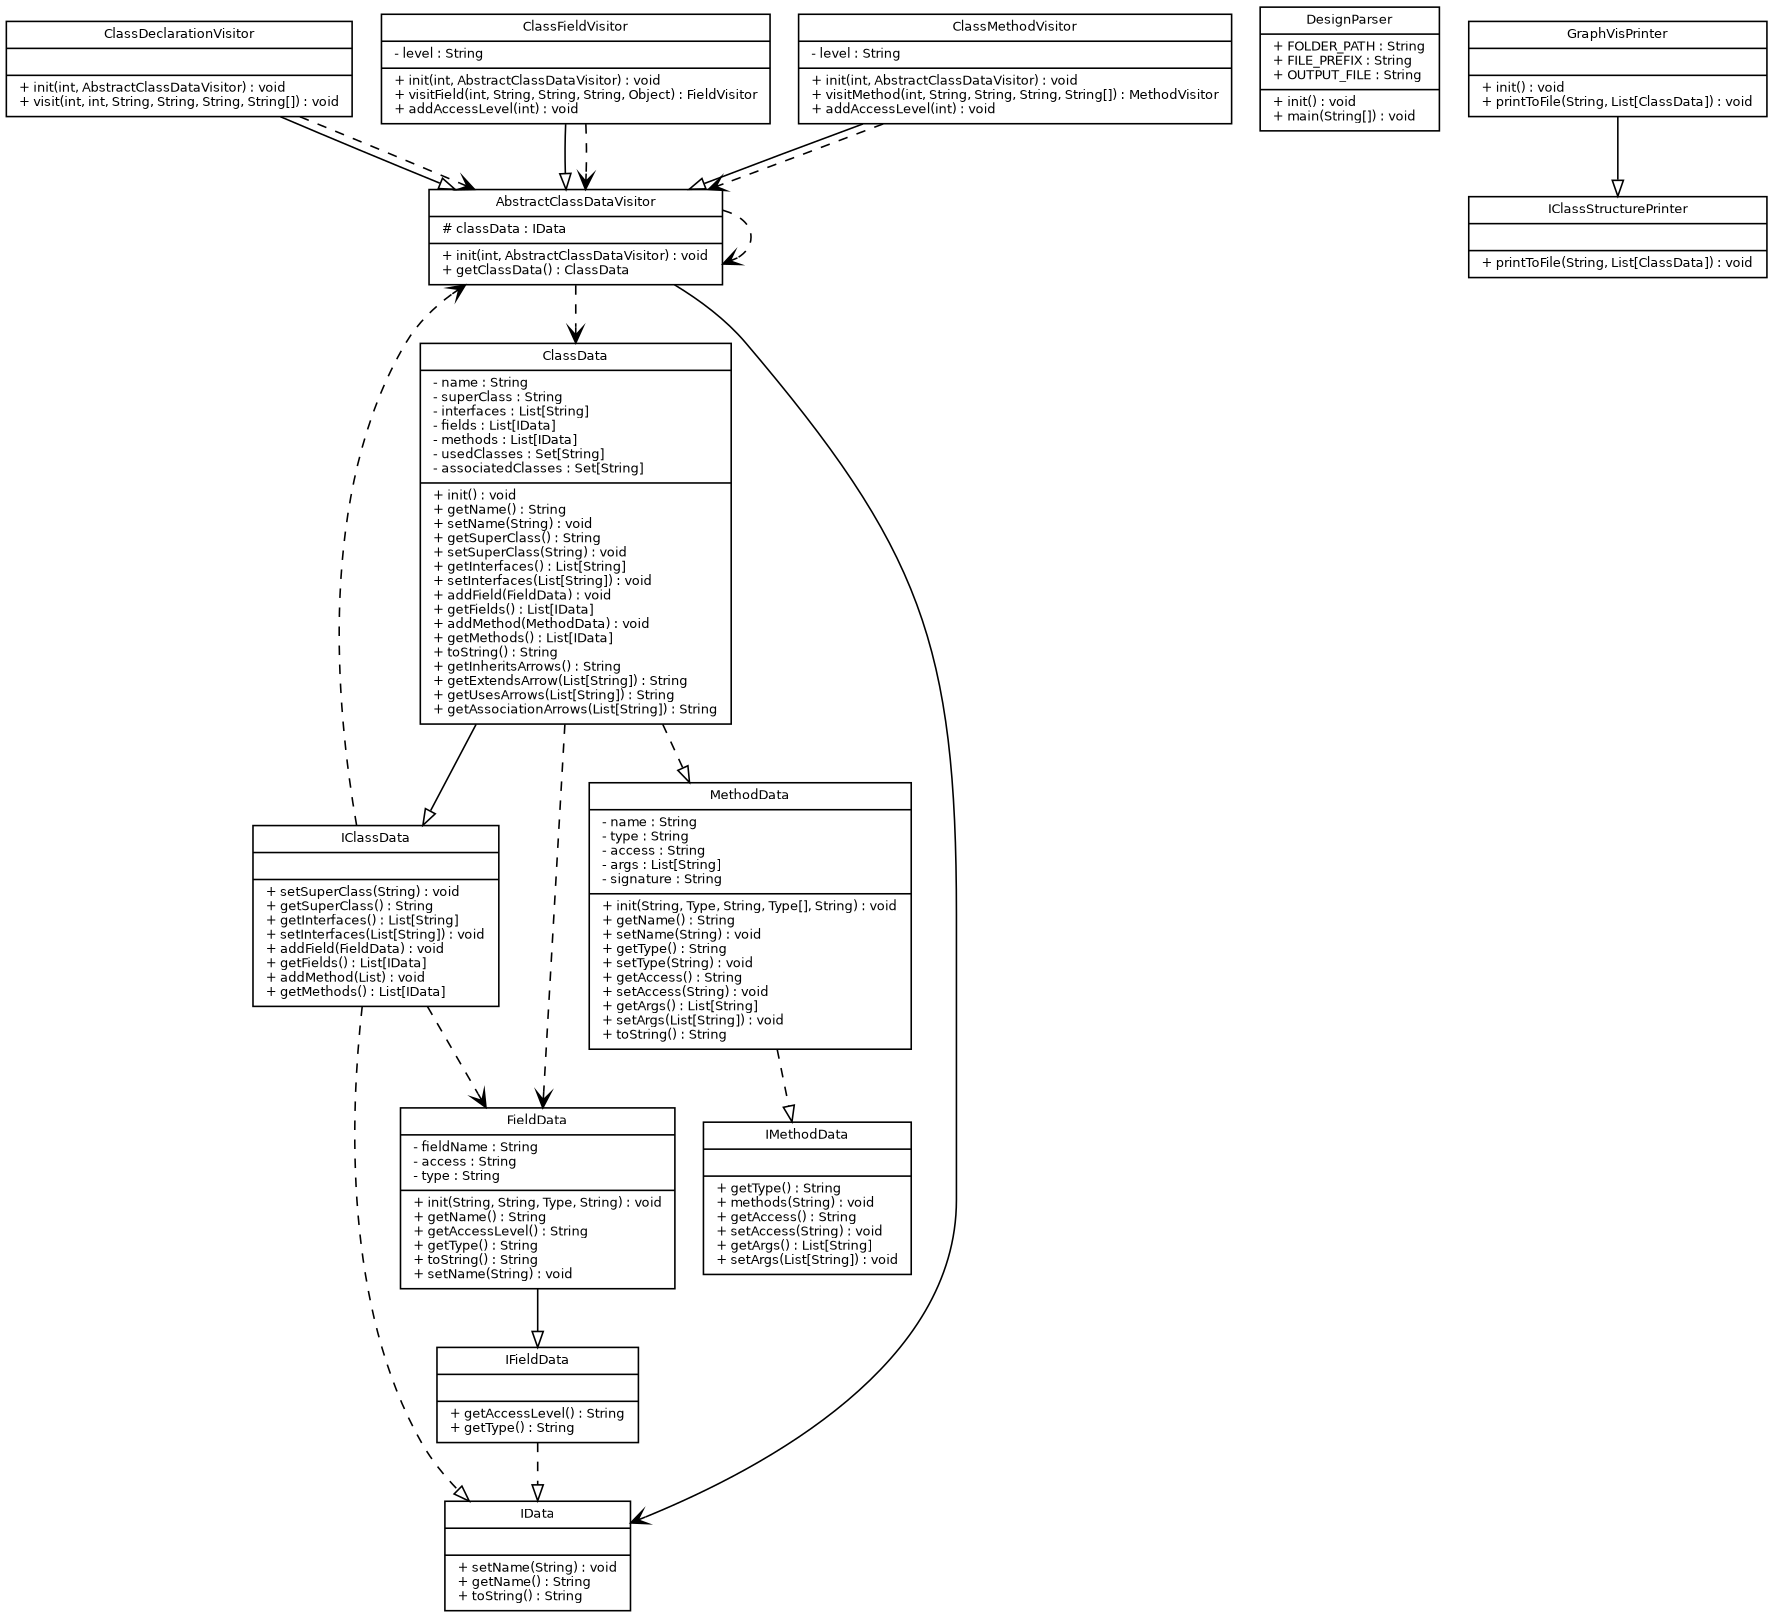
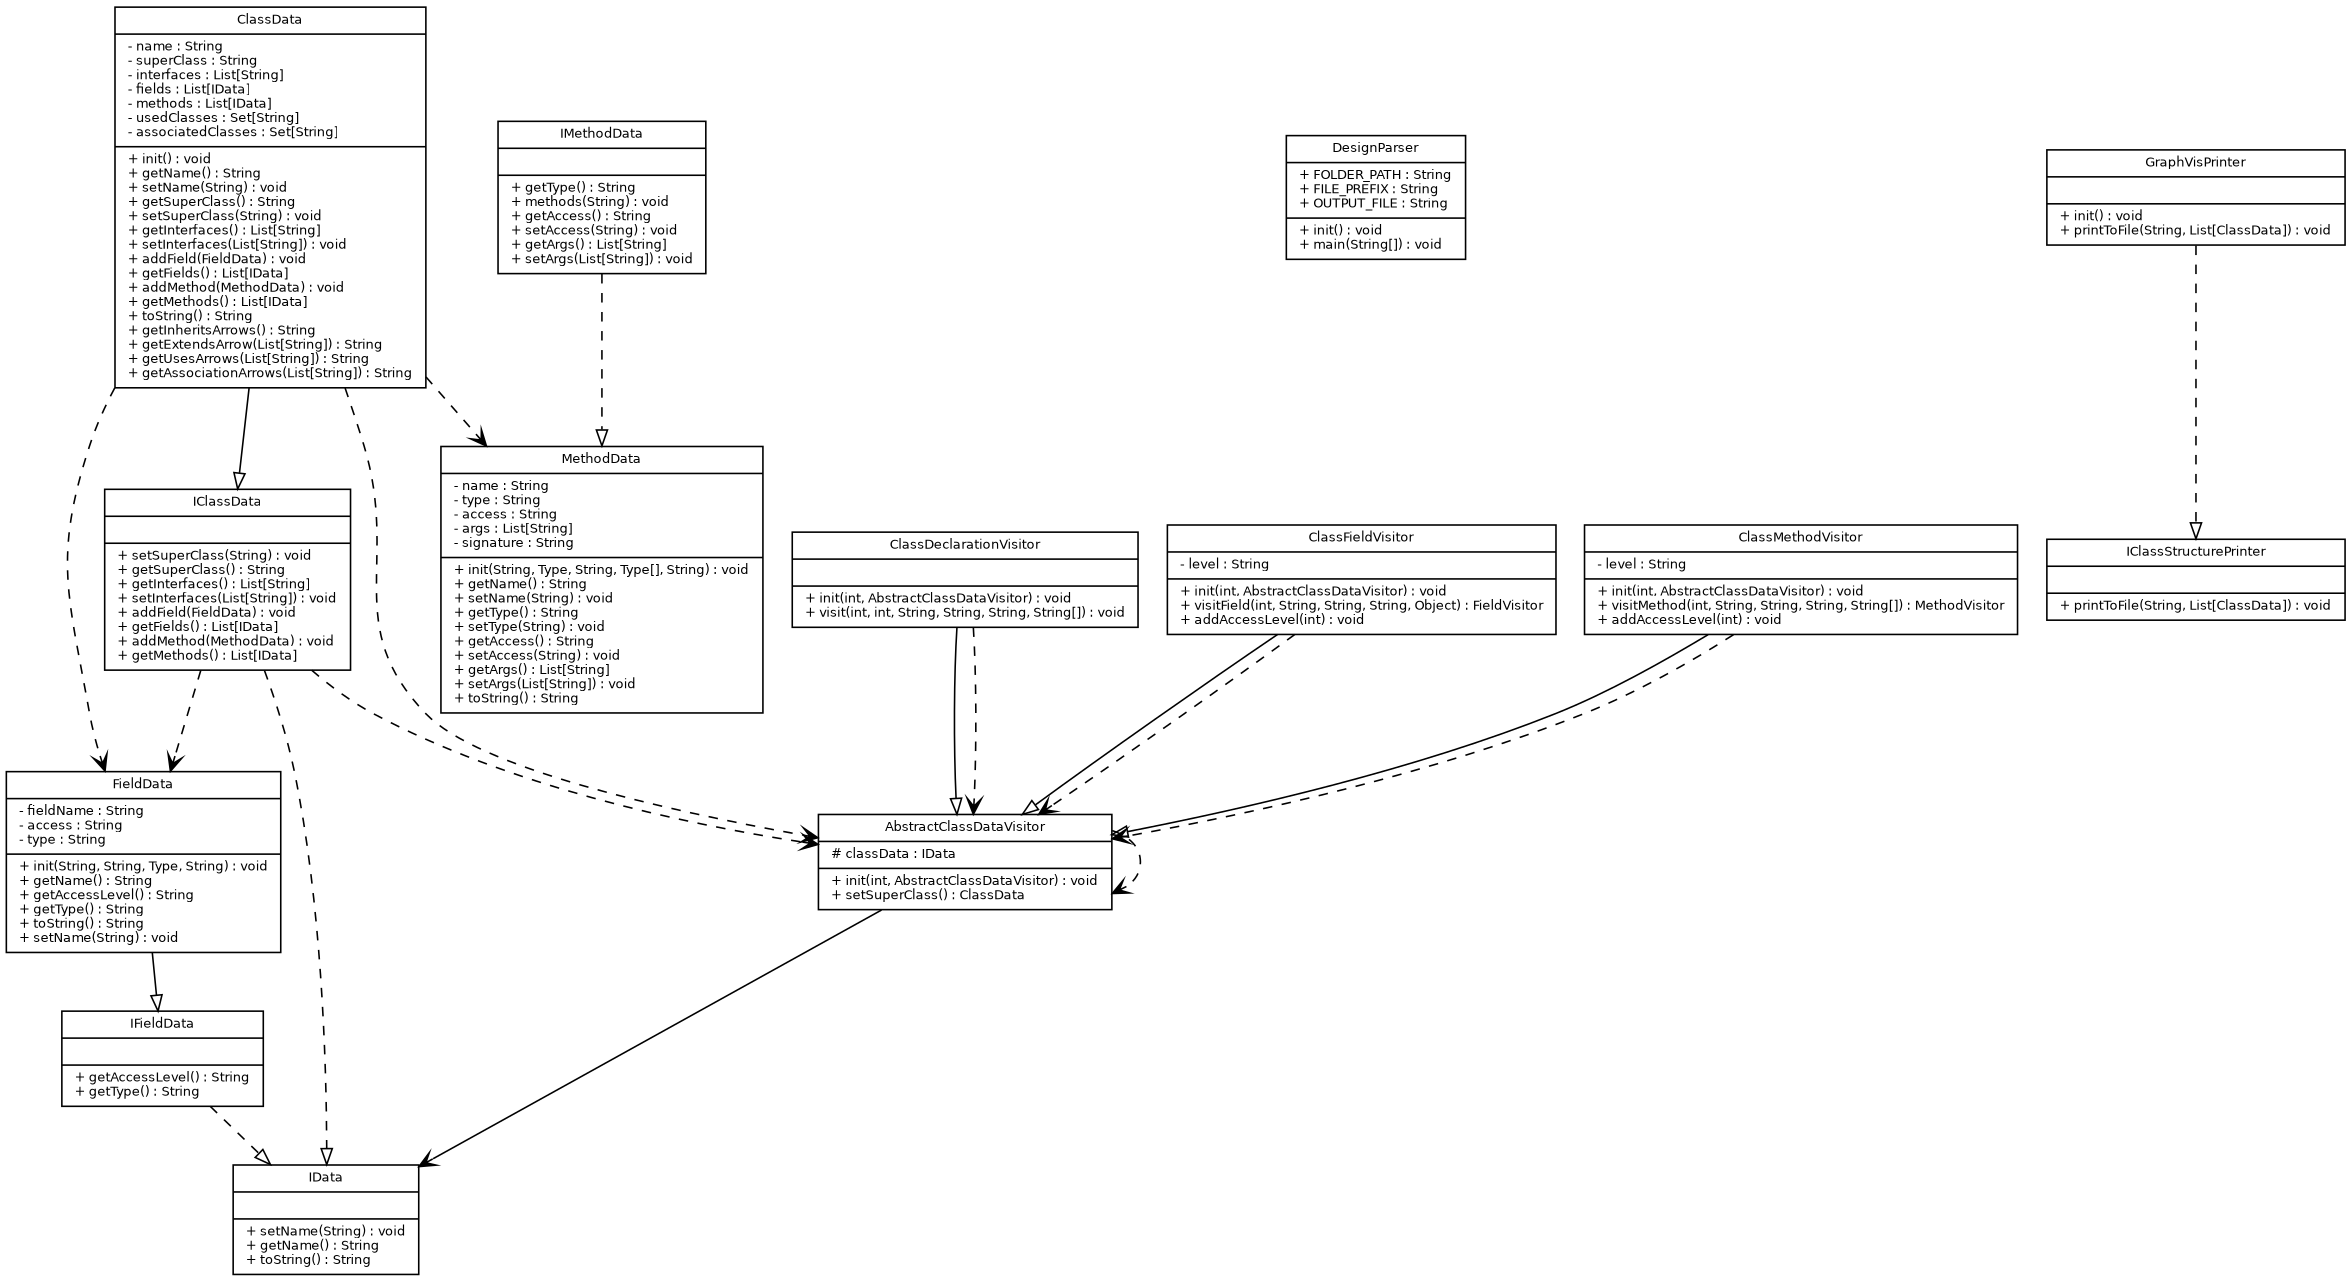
(1618, 148) -> (2196, 384)
(536, 270) -> (929, 895)
(576, 306) -> (448, 731)
(673, 746) -> (451, 405)
(346, 978) -> (226, 642)
(783, 1078) -> (602, 352)
